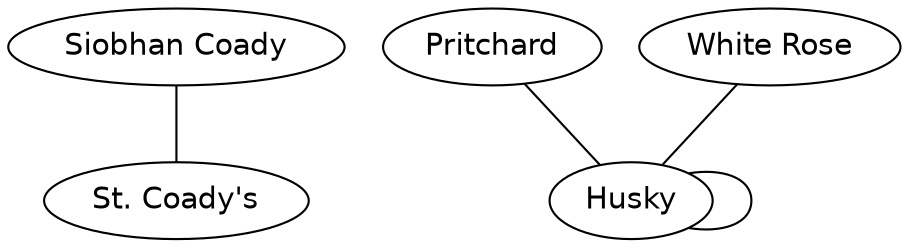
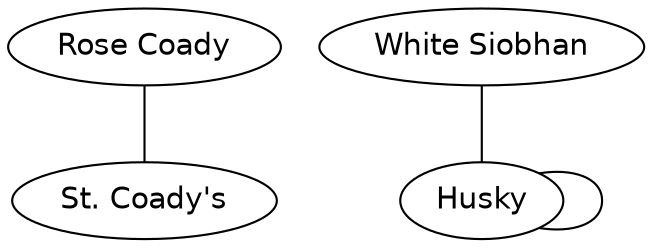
(176, 47) -> (145, 47)
(492, 47) -> none
(770, 47) -> (482, 47)
